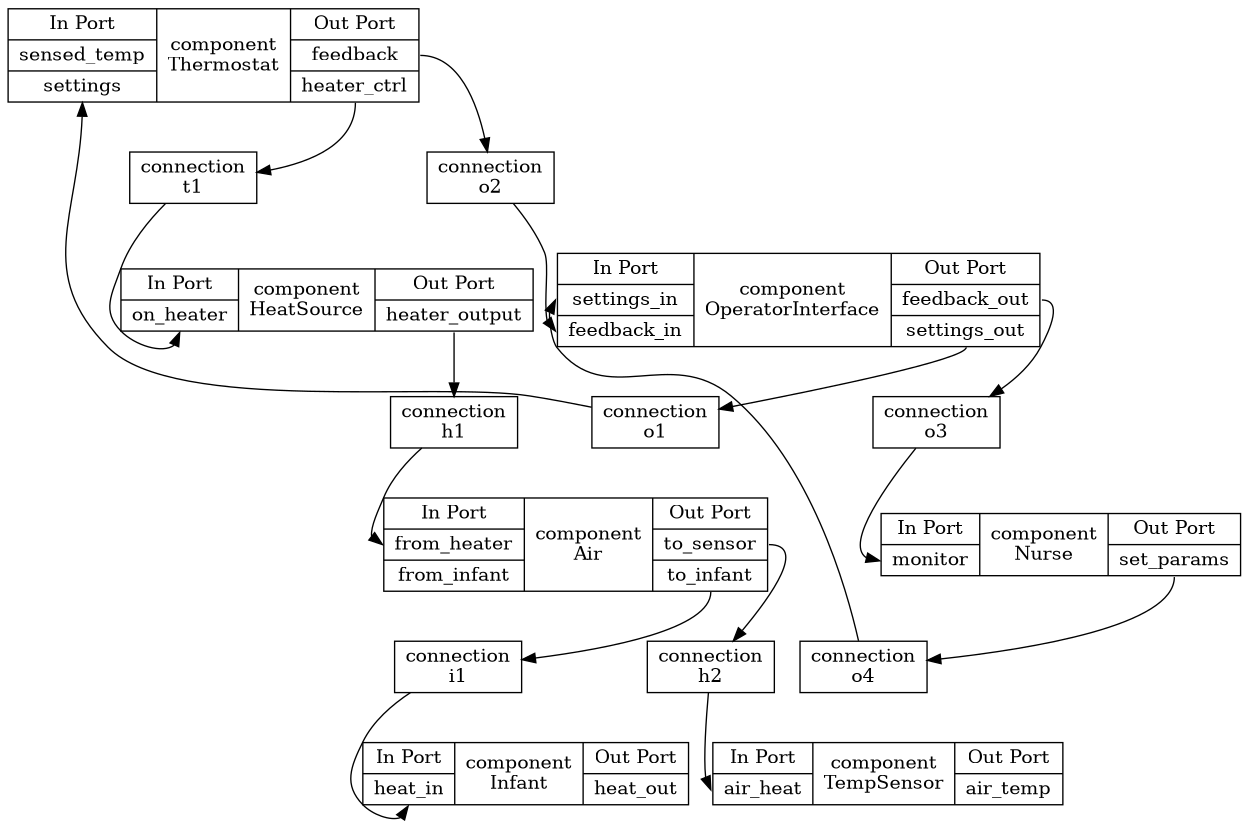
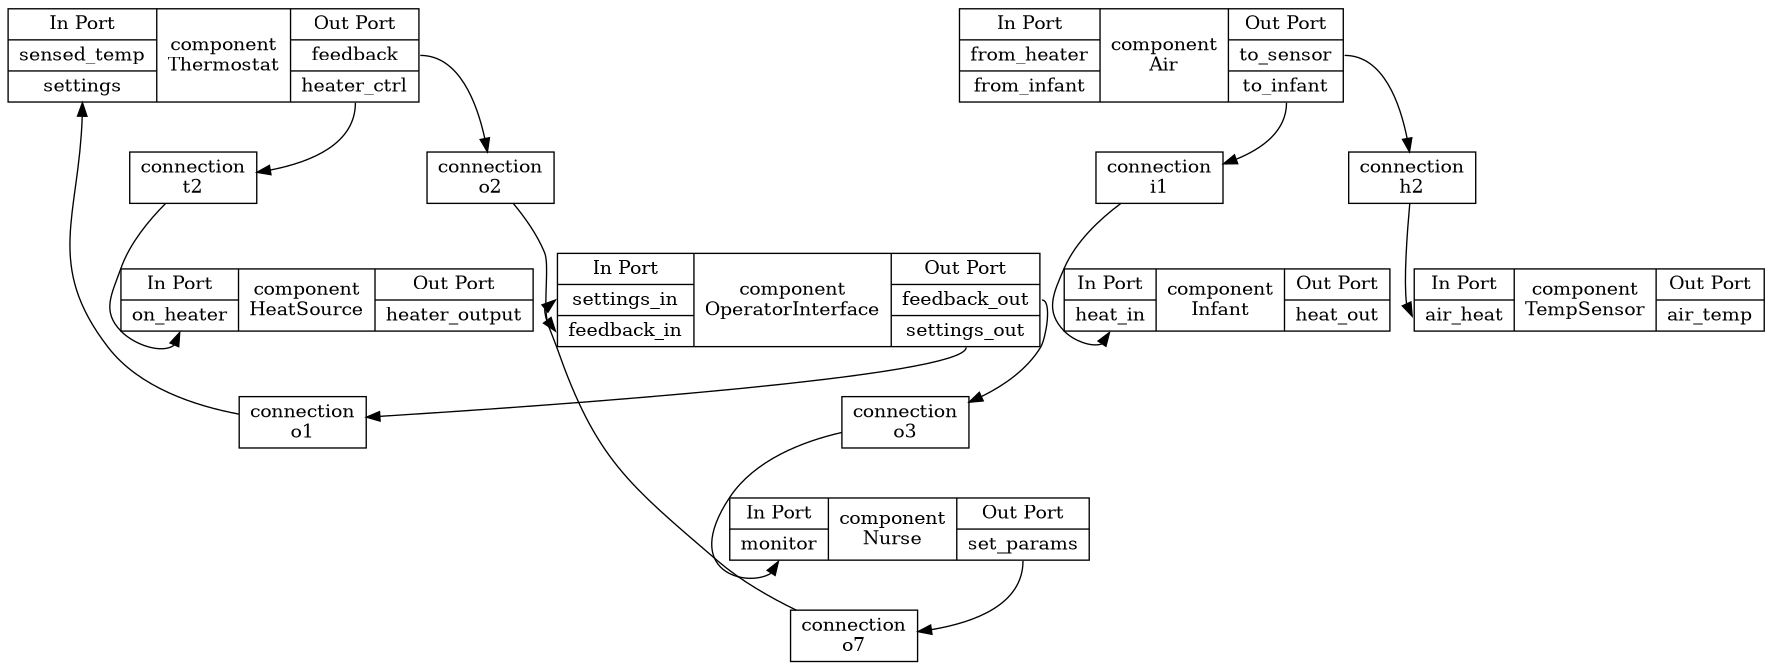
(193, 178) -> (193, 178)
(454, 422) -> none
(864, 667) -> (854, 636)
